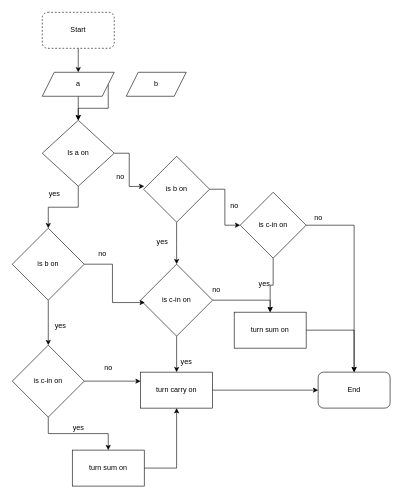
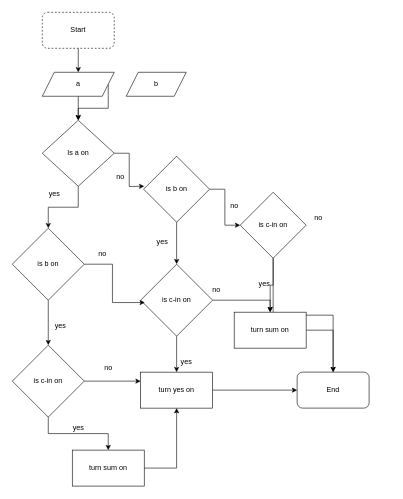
(177, 390) -> (177, 390)
(354, 390) -> (333, 390)
